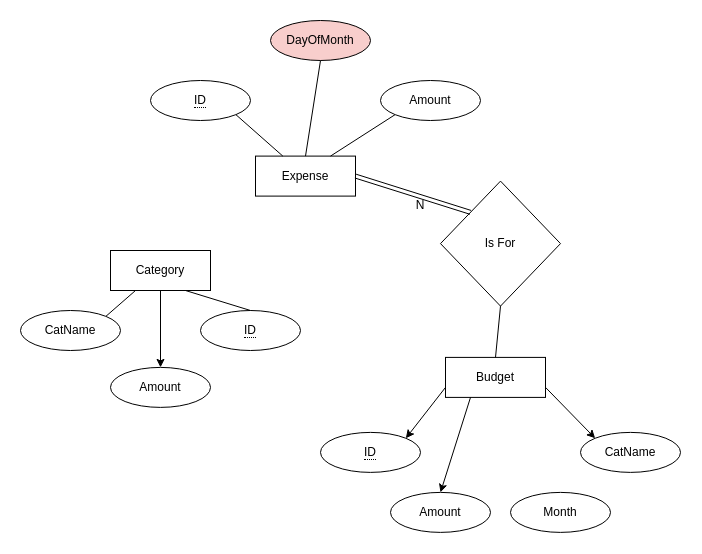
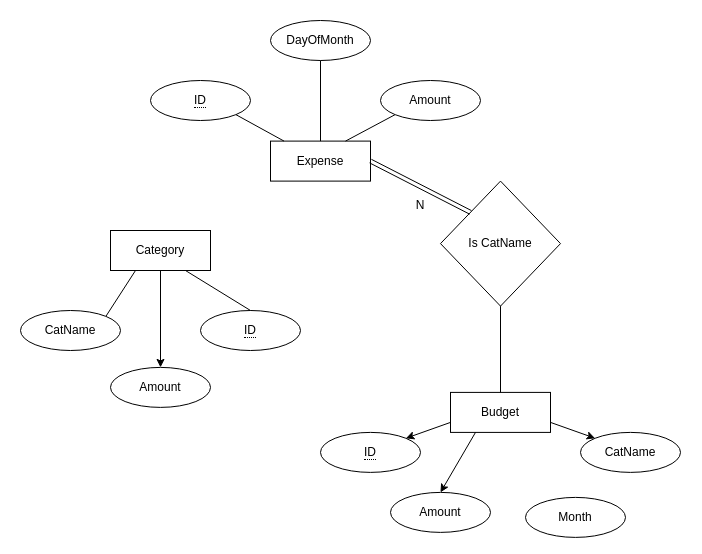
(321, 41) -> (321, 41)
(306, 176) -> (321, 161)
(501, 244) -> (501, 244)
(161, 271) -> (161, 251)
(496, 377) -> (501, 412)
(561, 512) -> (576, 517)
